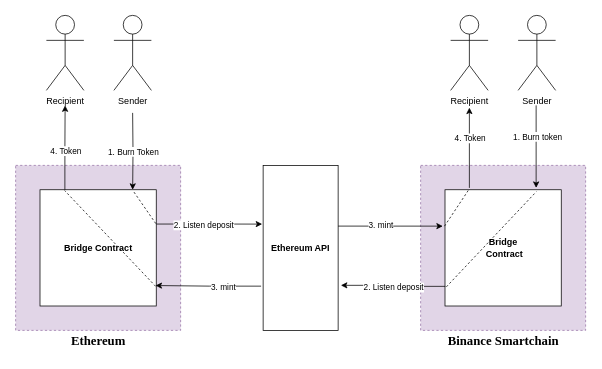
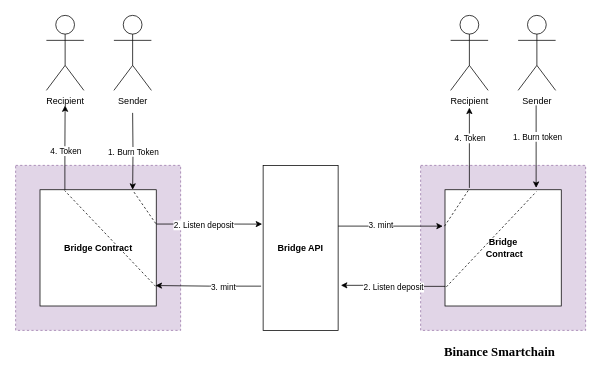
(300, 248) -> (300, 248)
(98, 342) -> none
(503, 342) -> (499, 353)
